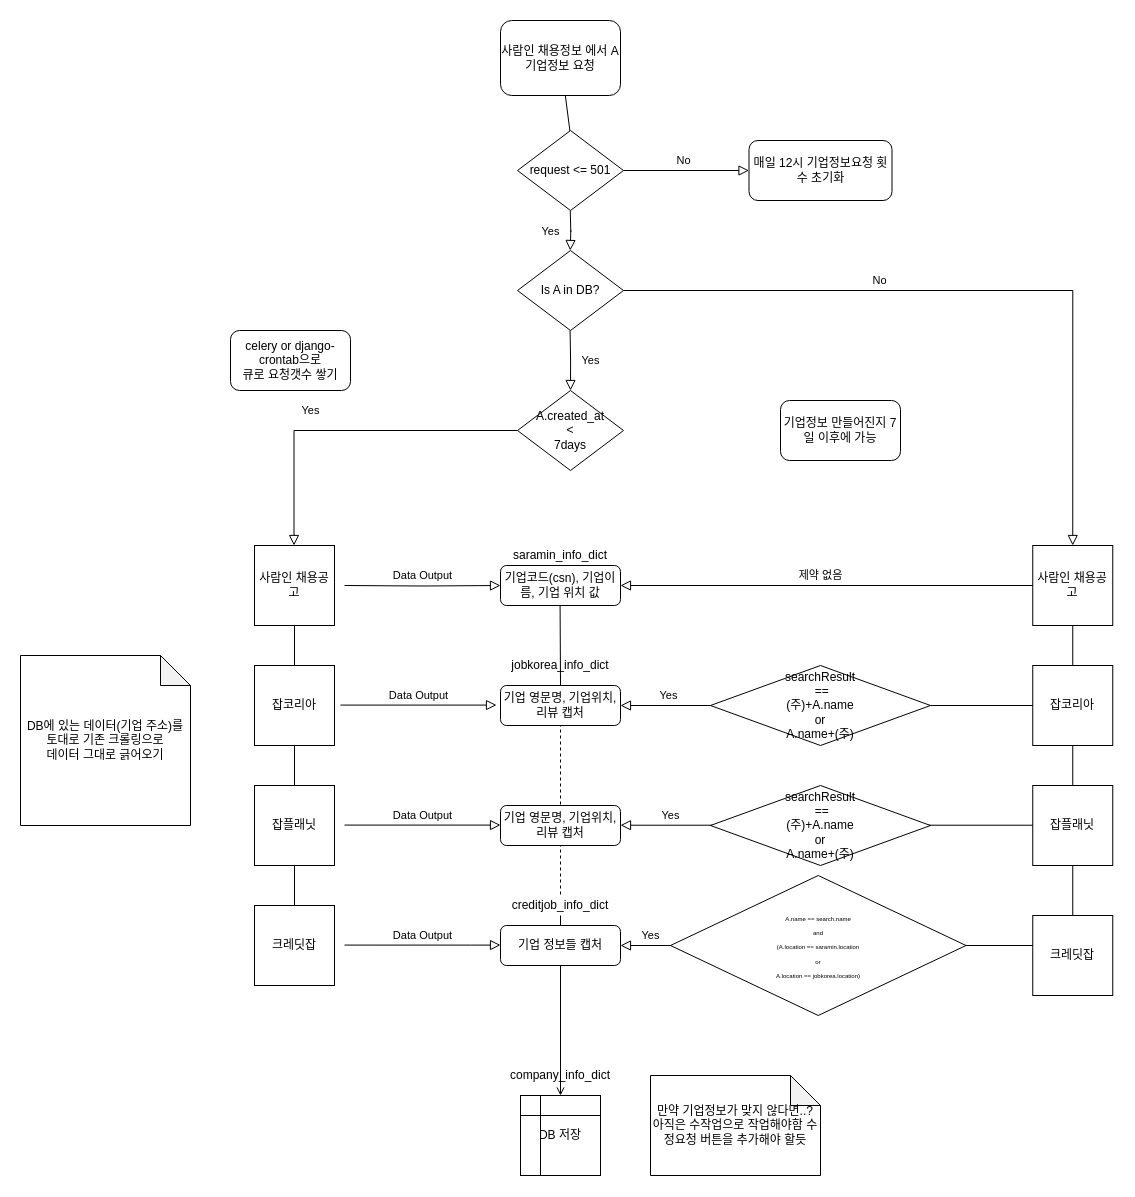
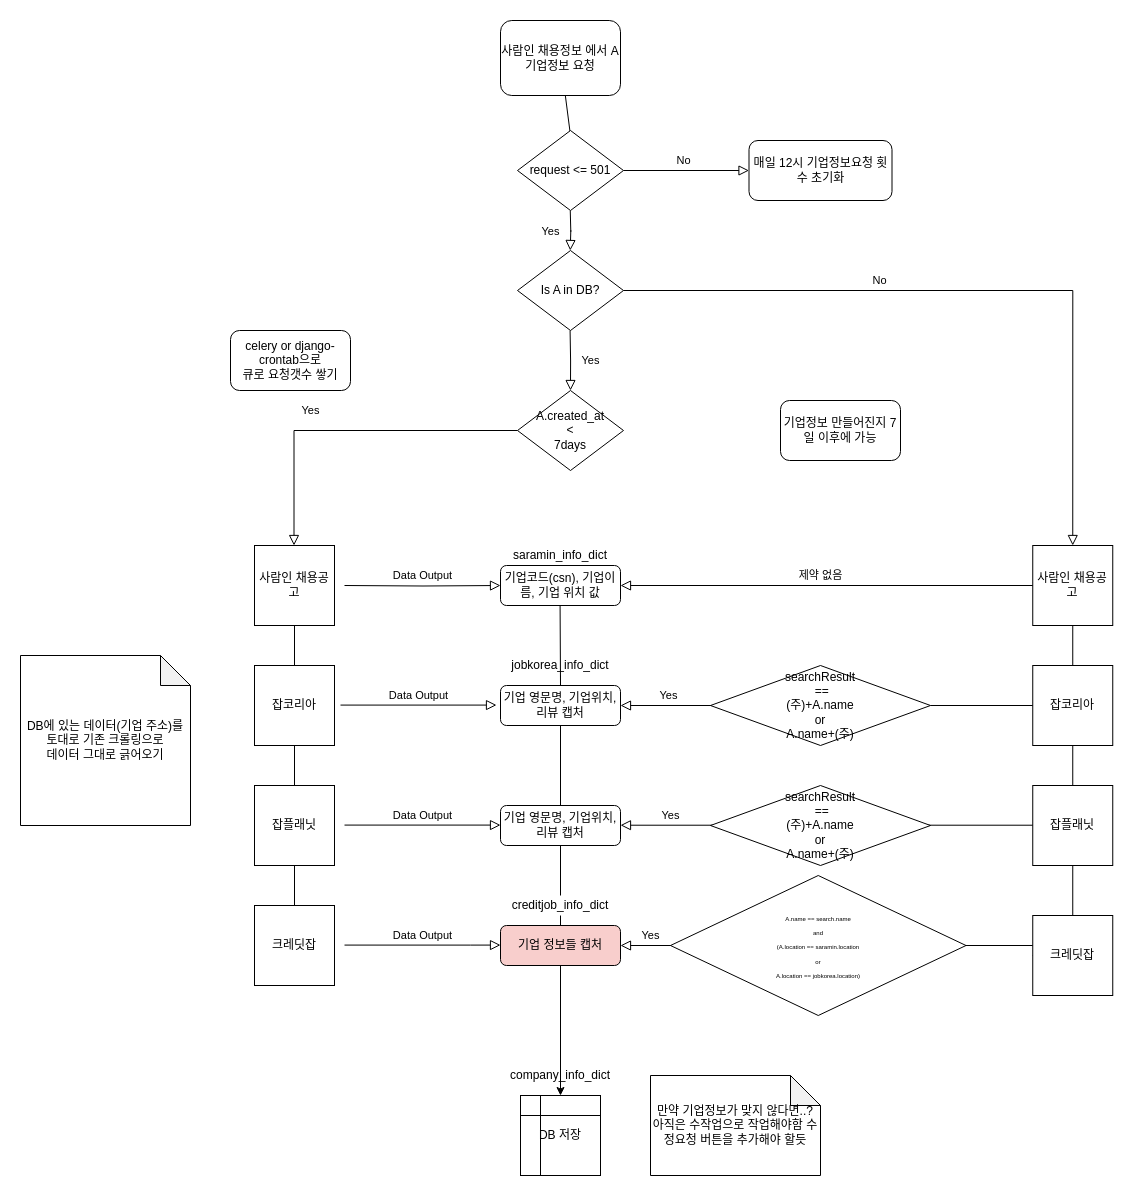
(561, 765) -> (561, 765)
(561, 946) -> (561, 946)
(561, 1089) -> (561, 1087)
